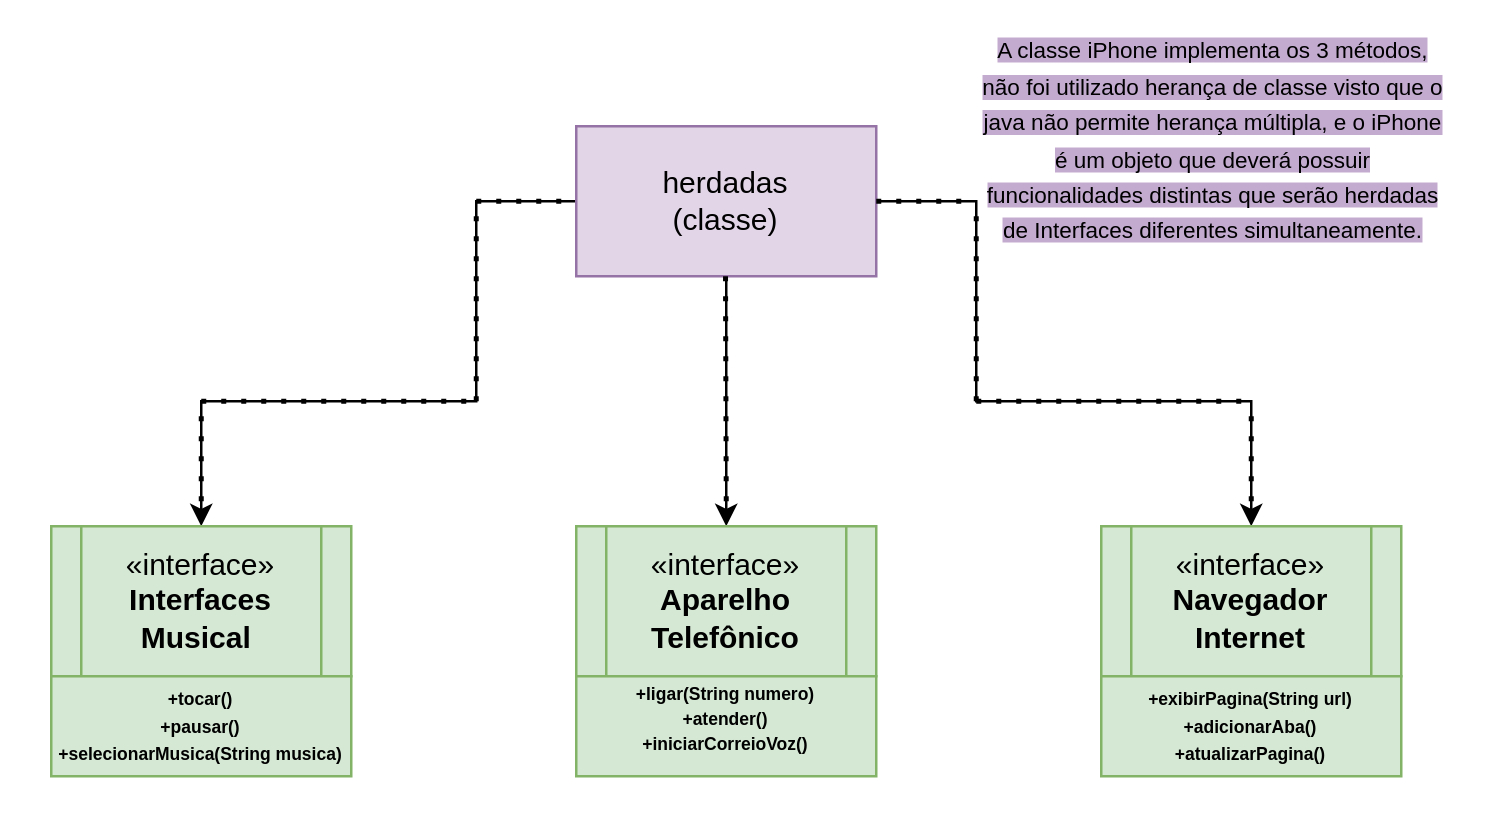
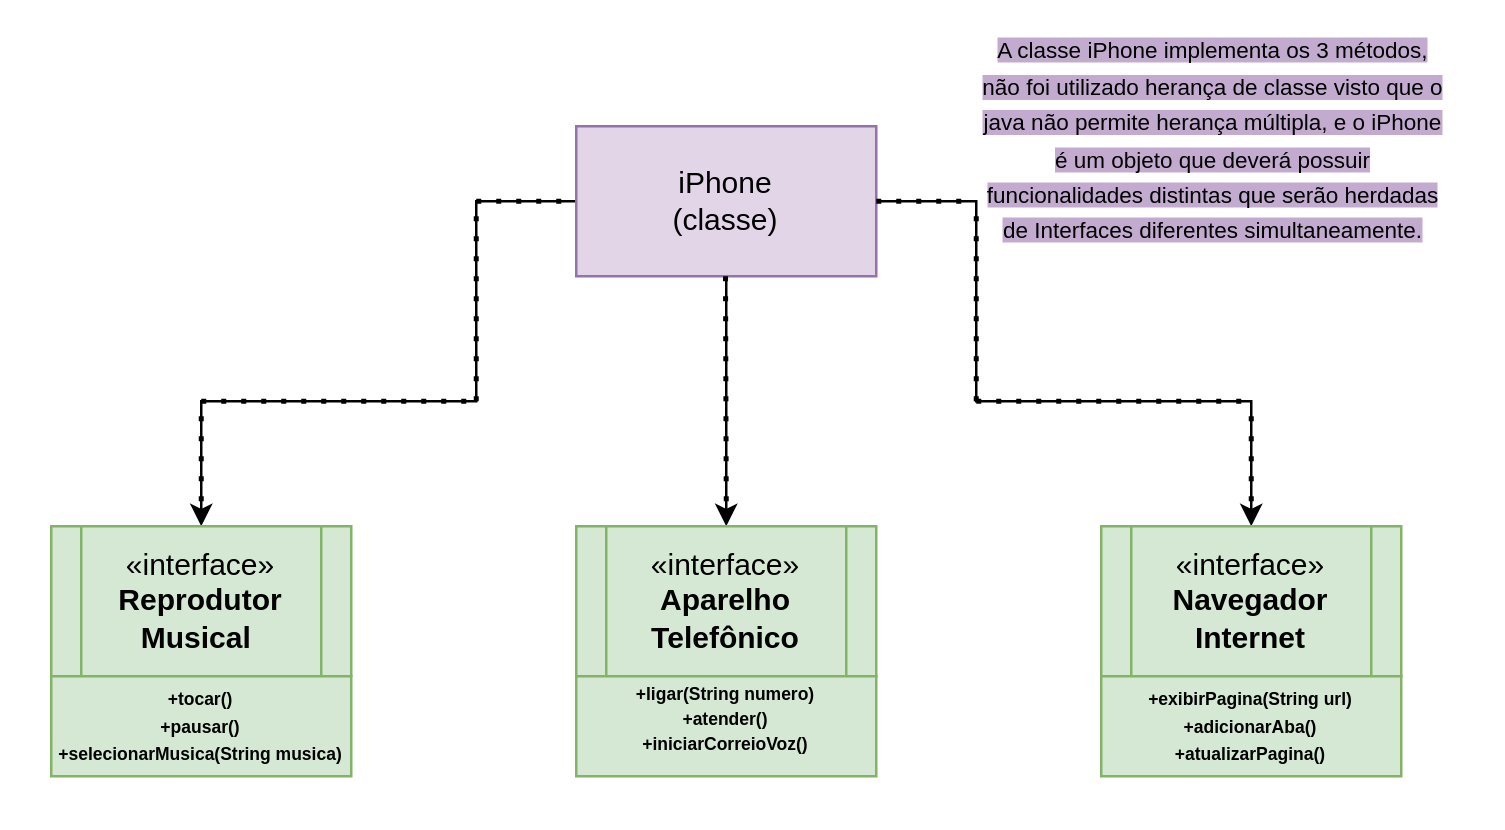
(726, 201) -> (726, 201)
(201, 601) -> (201, 601)
